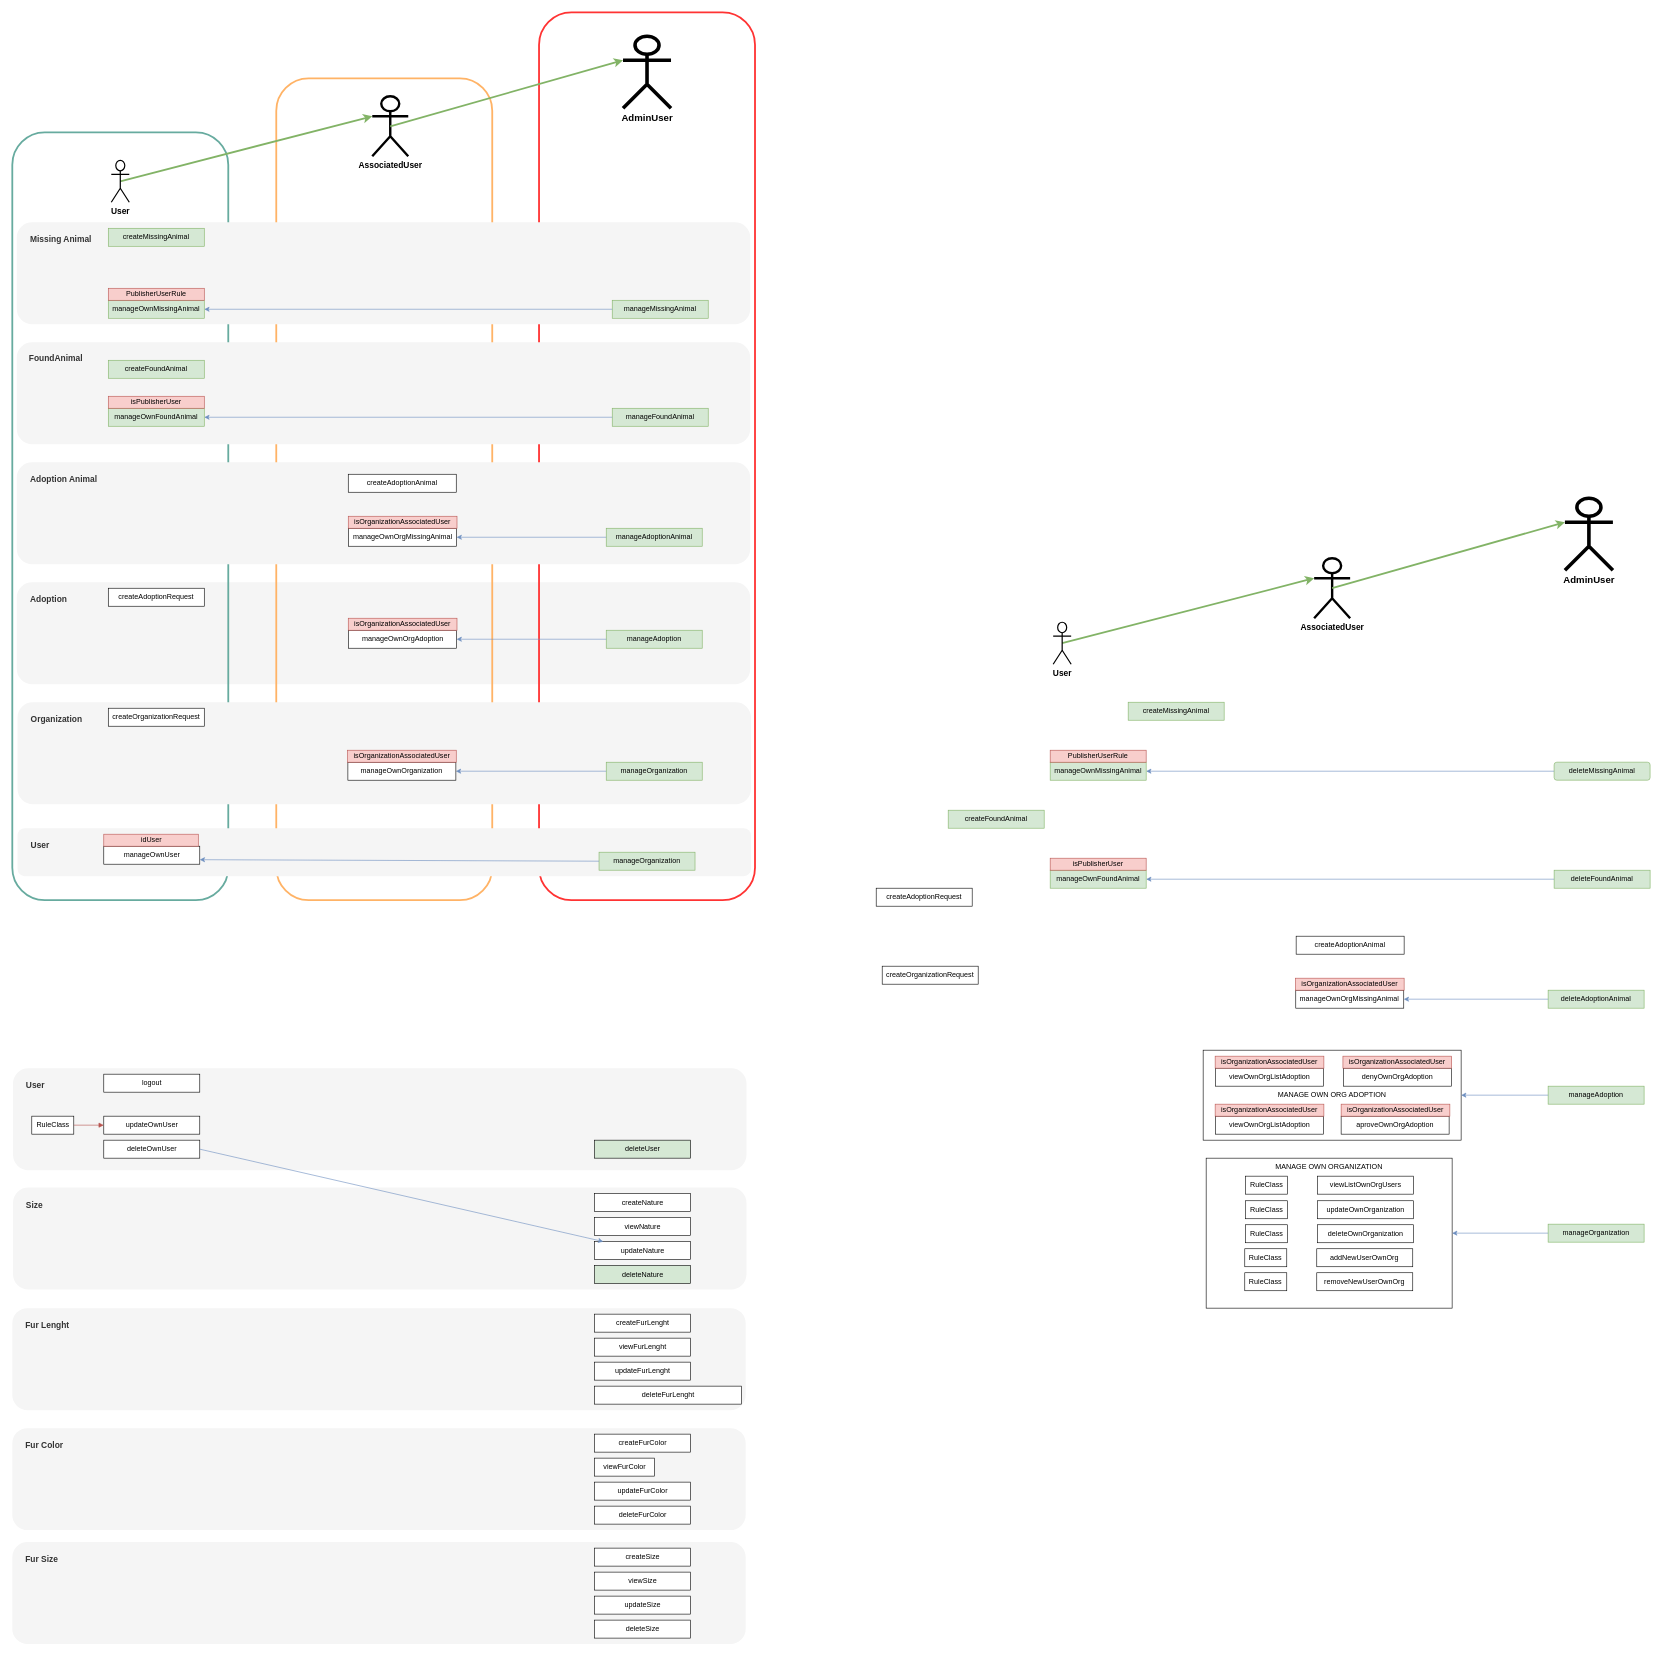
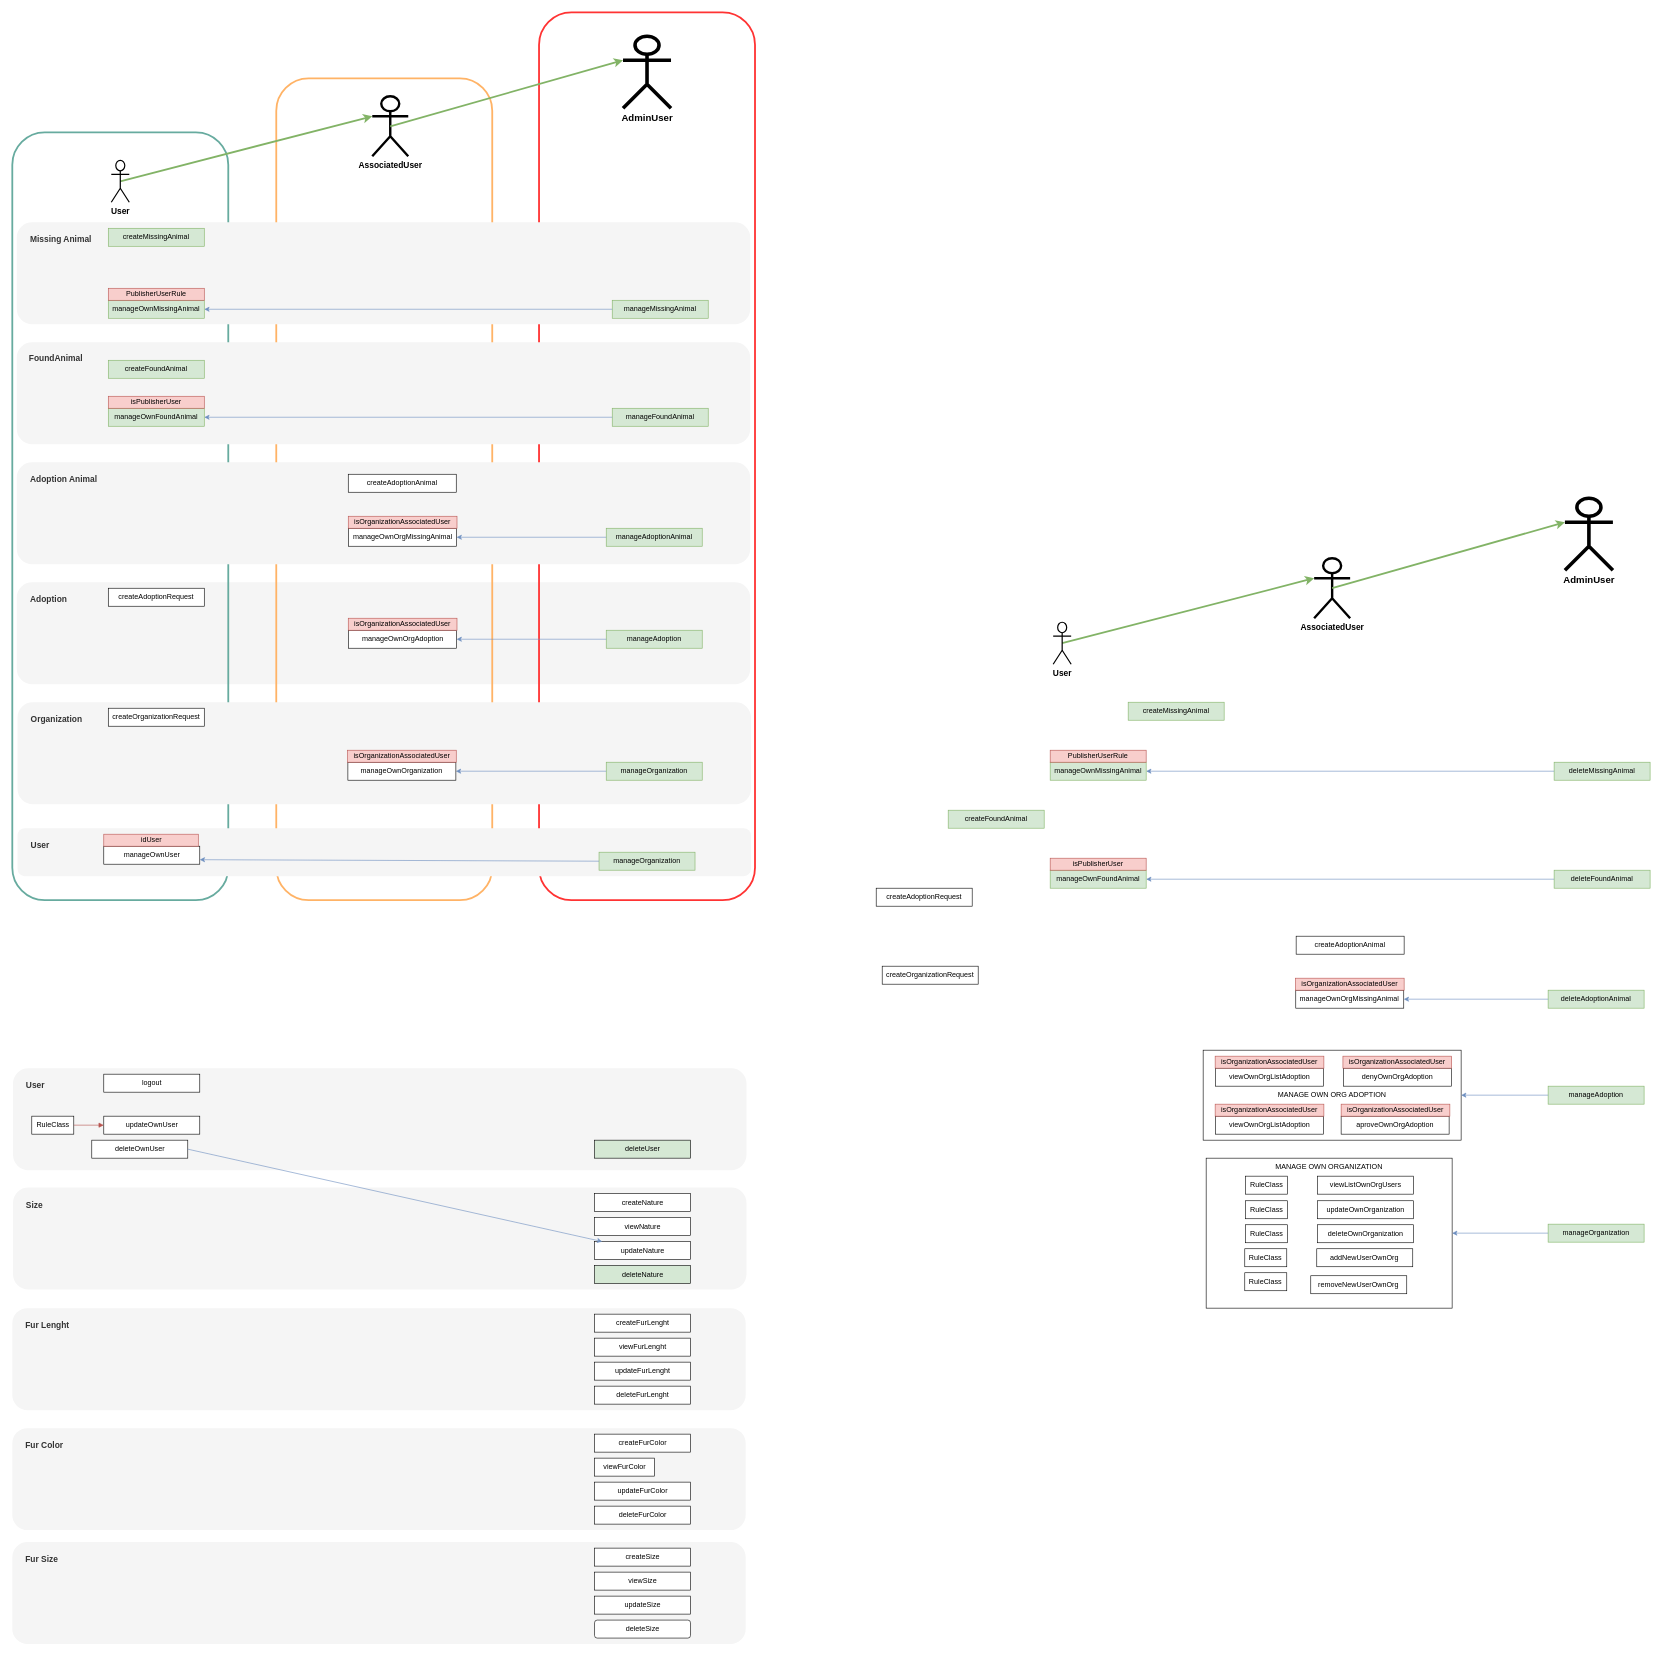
(1602, 771) -> (1602, 771)
(152, 1149) -> (140, 1149)
(1365, 1282) -> (1359, 1285)
(668, 1395) -> (643, 1395)
(643, 1629) -> (643, 1629)
